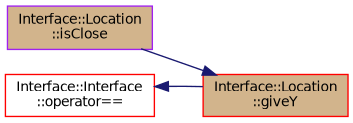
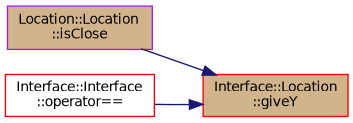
(80, 28) -> (80, 28)
(186, 86) -> (172, 105)
